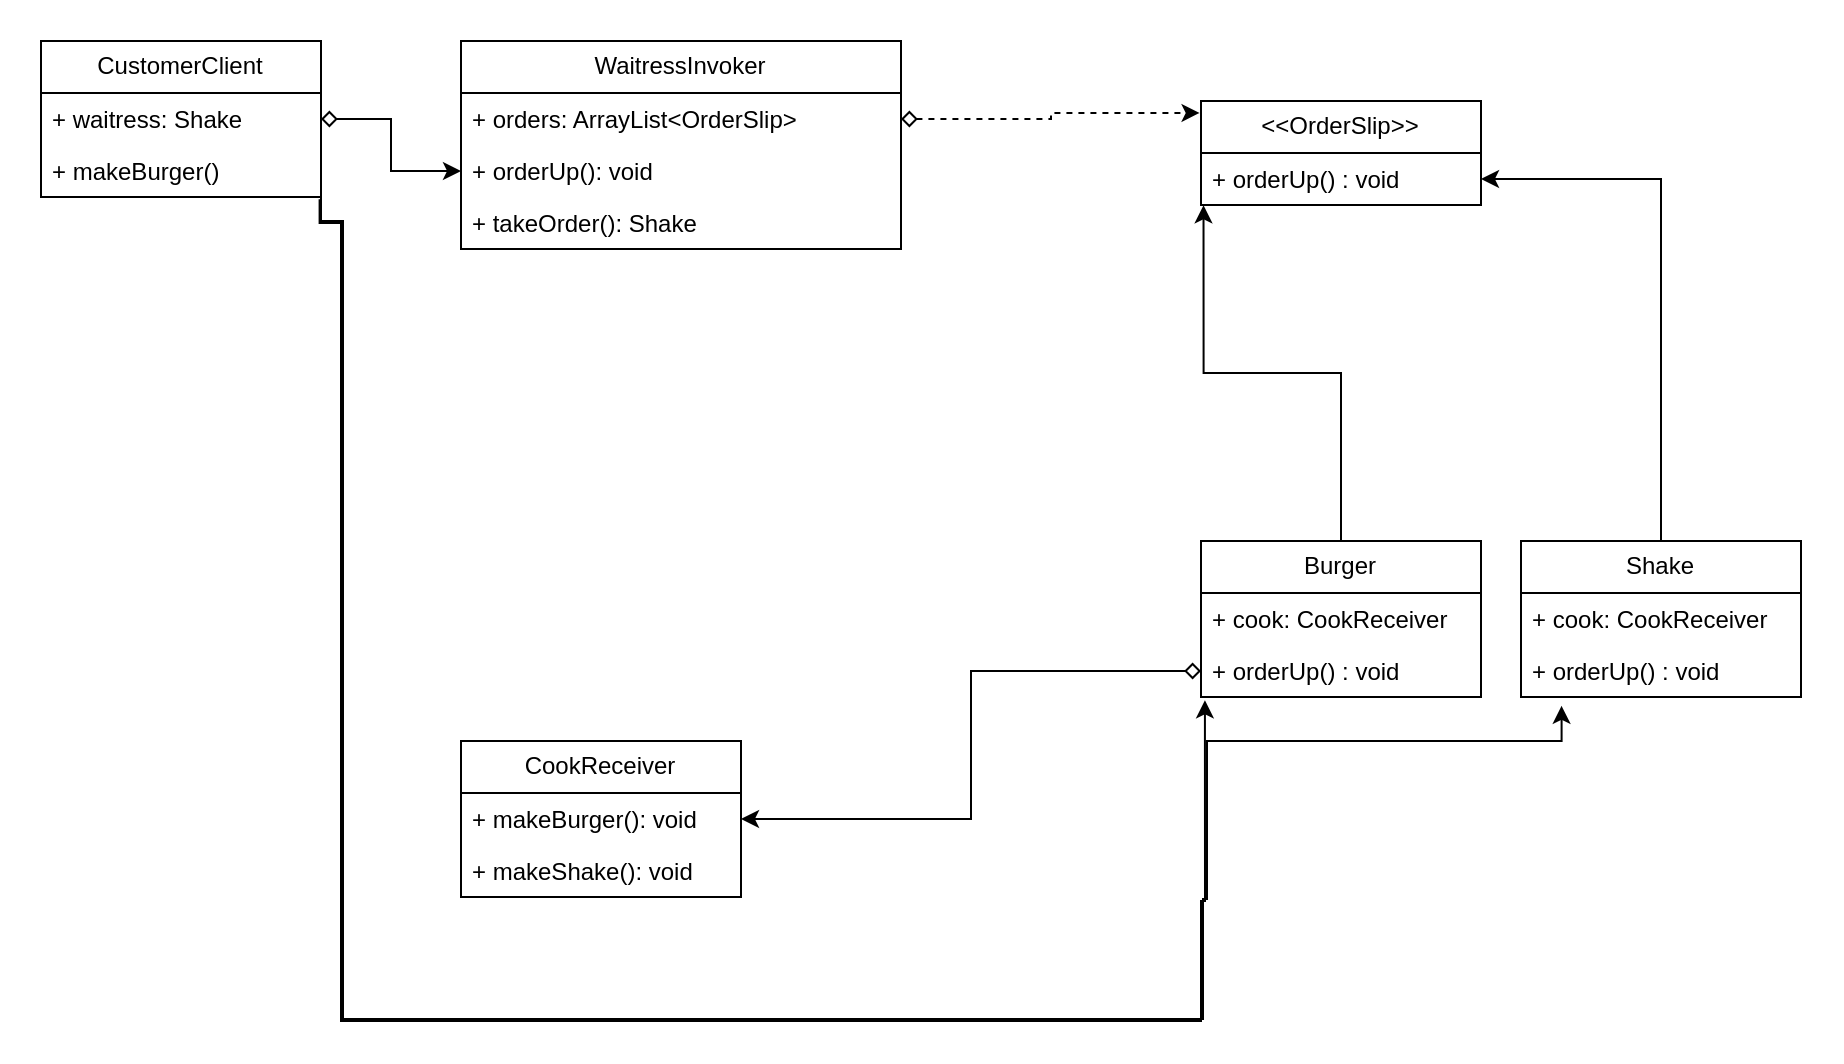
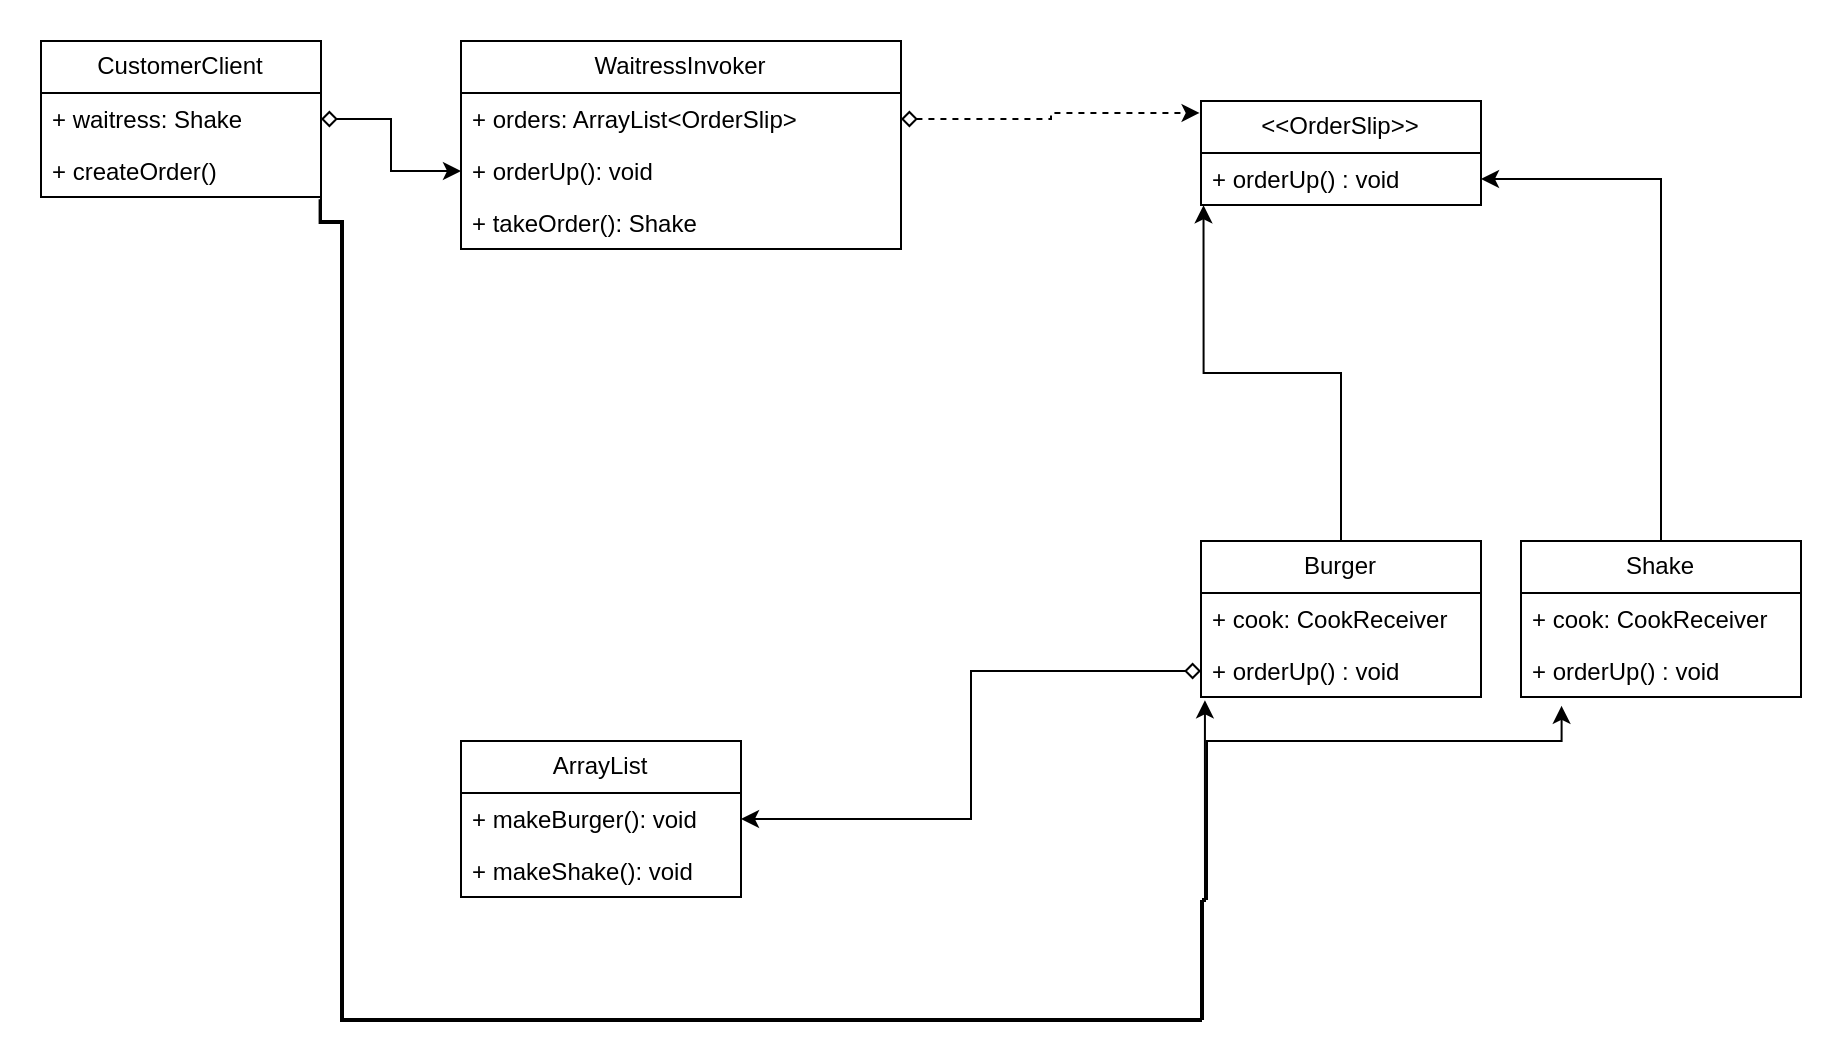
(144, 173) -> (151, 173)
(601, 767) -> (601, 767)
